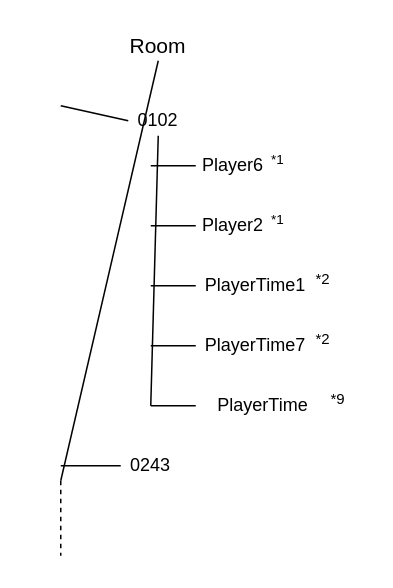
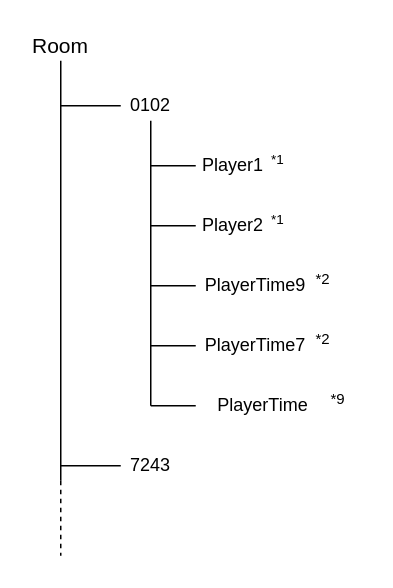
(158, 46) -> (61, 46)
(158, 121) -> (151, 106)
(233, 166) -> (233, 166)
(256, 286) -> (256, 286)
(151, 466) -> (151, 466)
